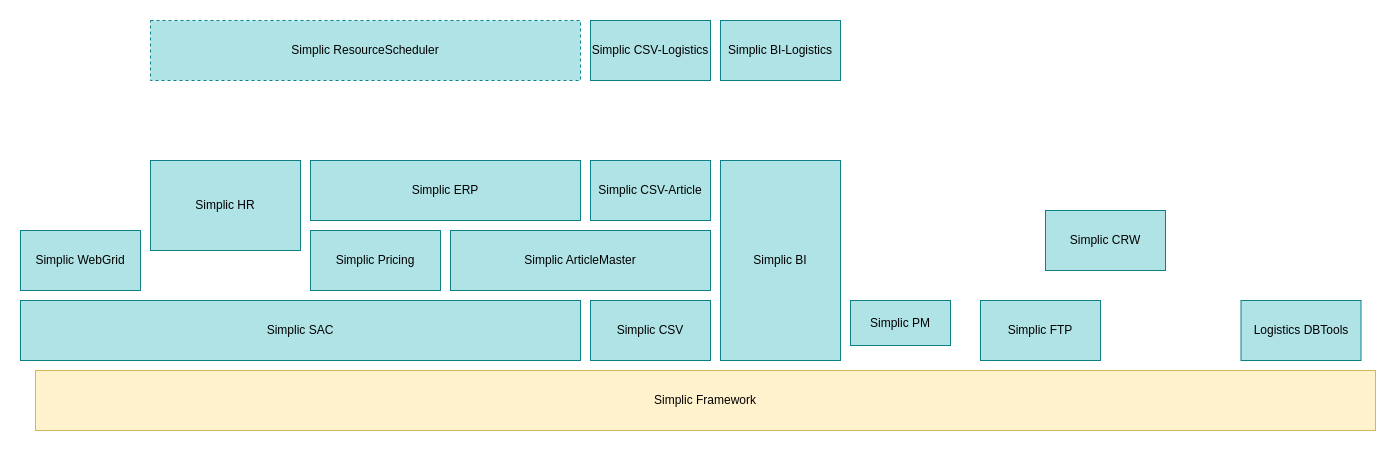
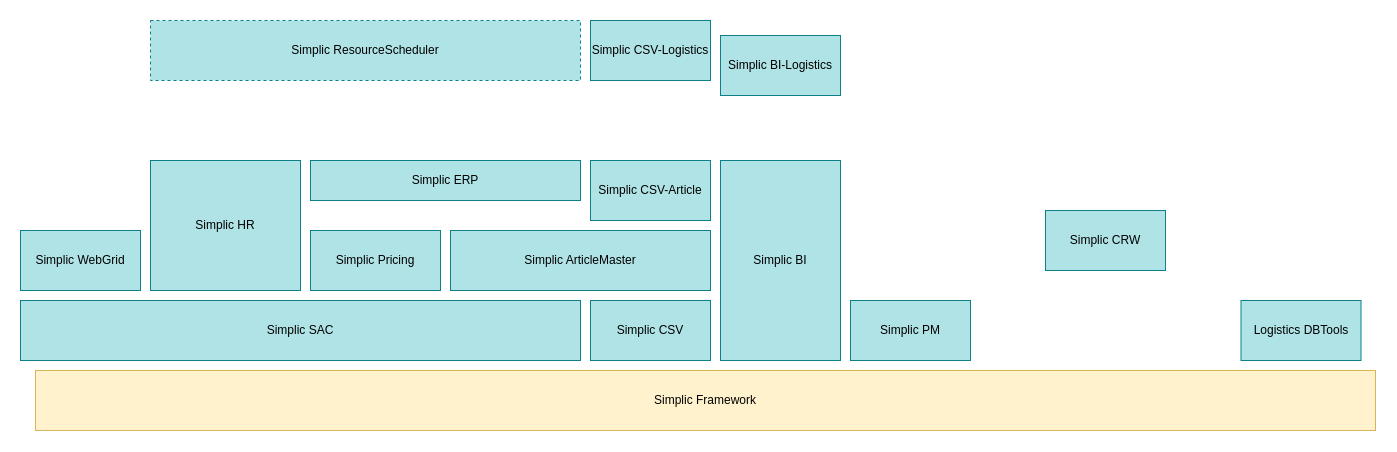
(781, 51) -> (781, 66)
(446, 191) -> (446, 181)
(226, 206) -> (226, 226)
(901, 323) -> (911, 331)
(1041, 331) -> none
